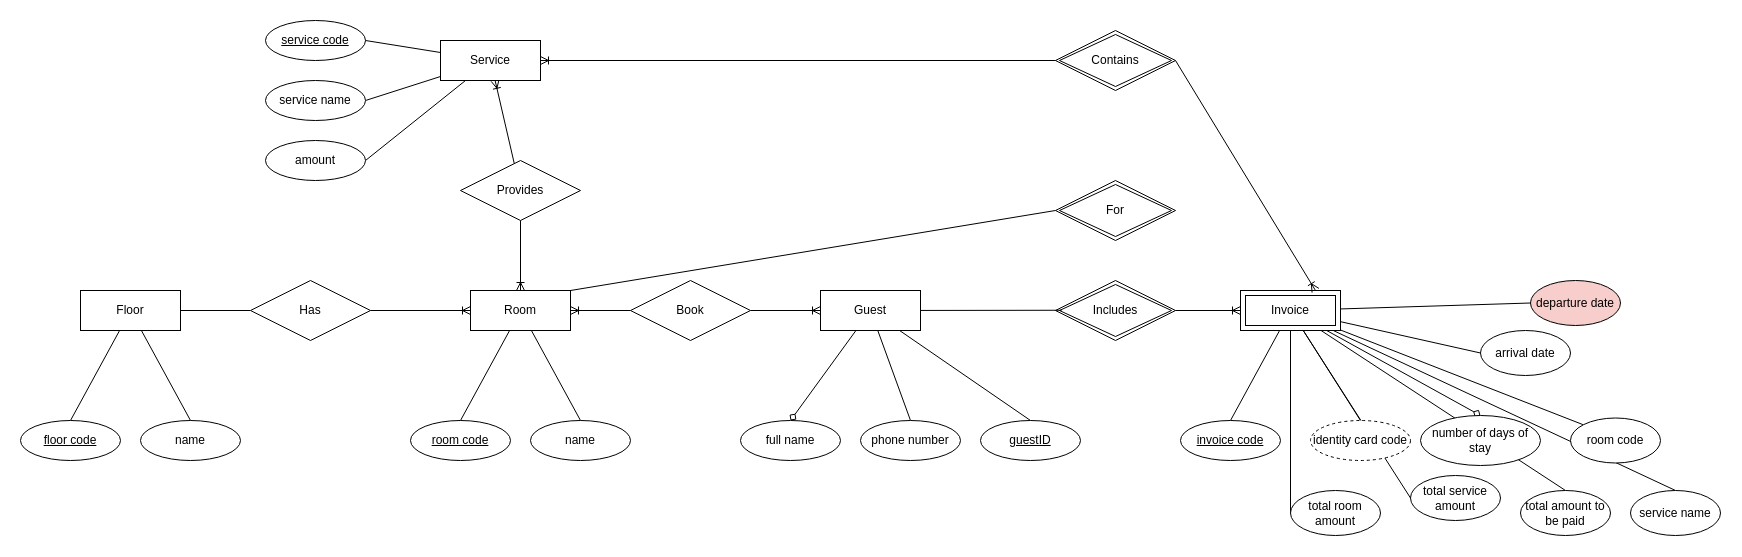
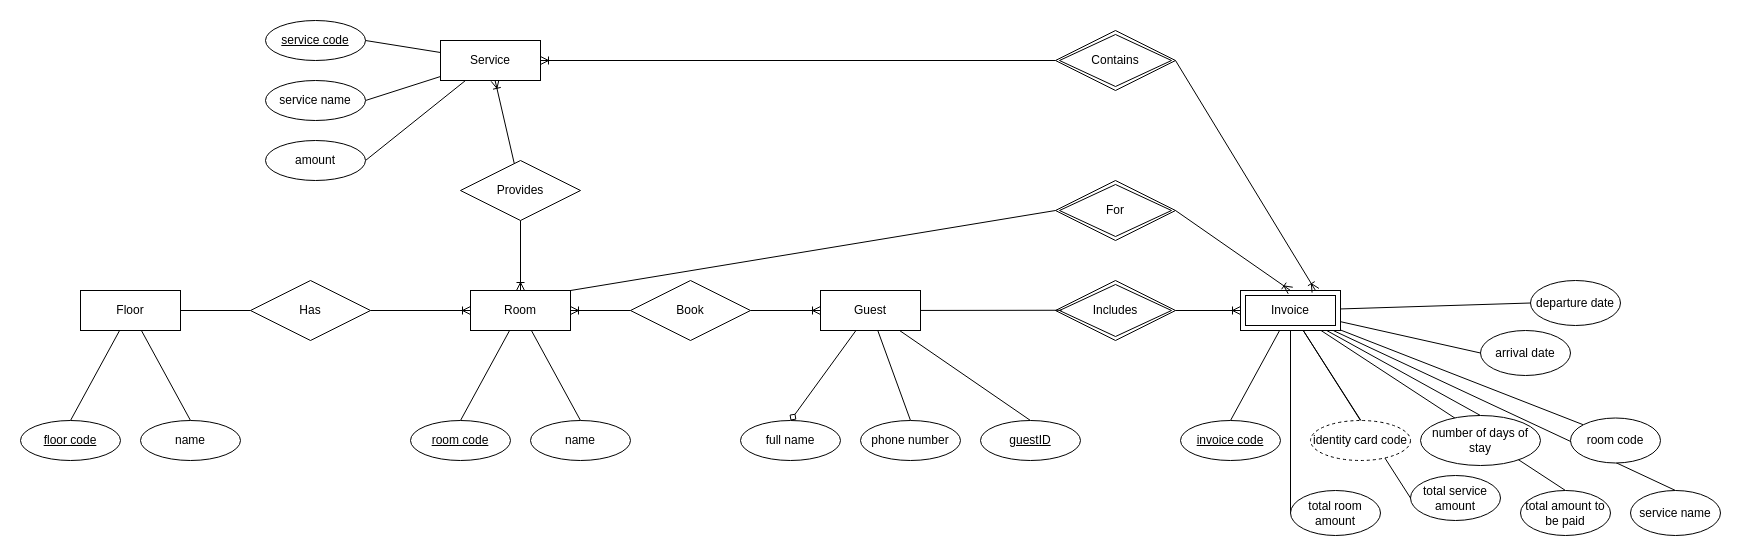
none -> (1233, 251)
(1576, 303) -> (1576, 303)
(1472, 411) -> (1475, 413)
